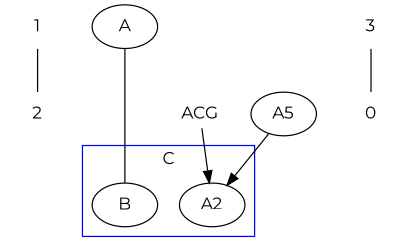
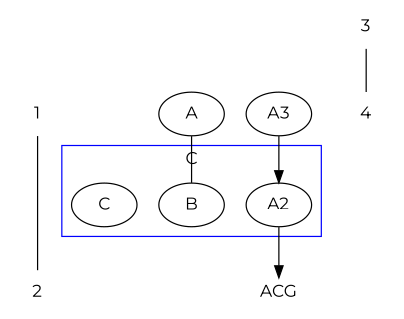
(284, 114) -> (279, 114)
(371, 114) -> (366, 114)
(205, 154) -> (279, 246)
none -> (104, 205)
